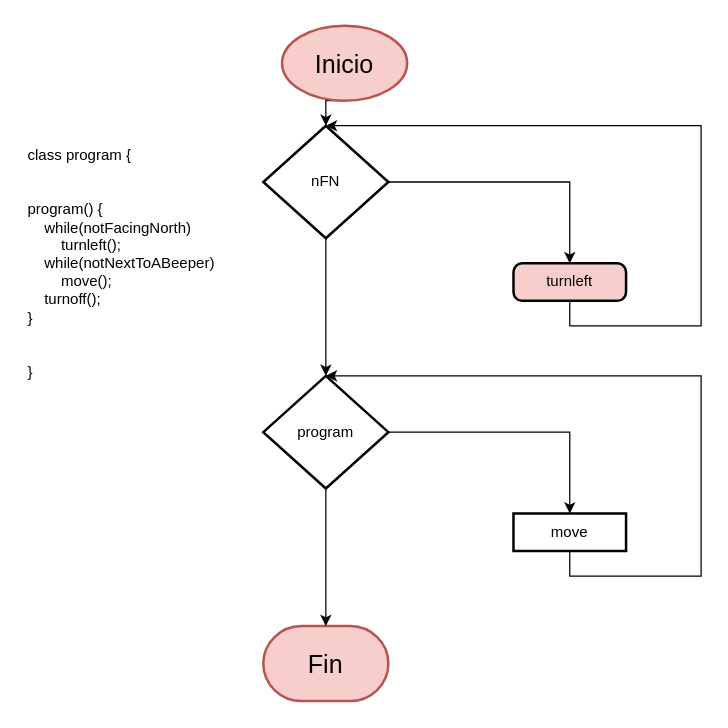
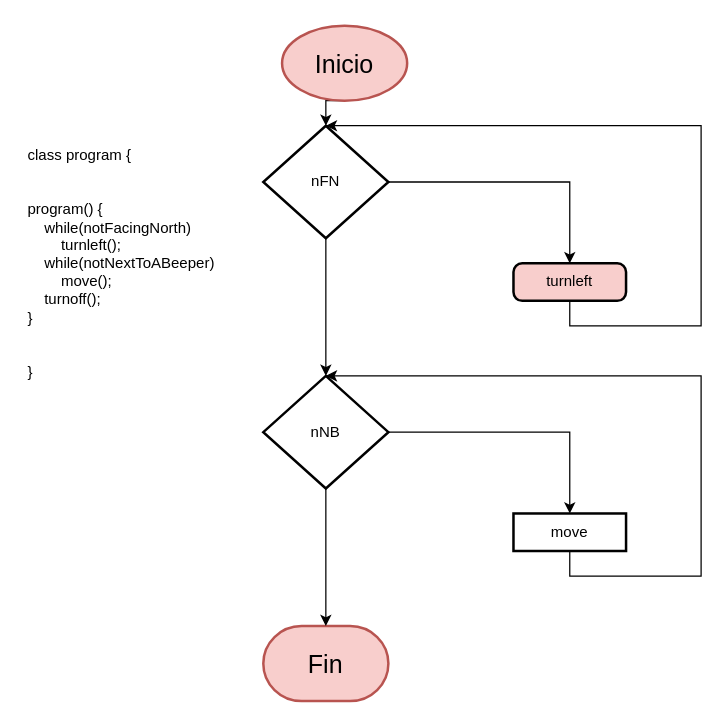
(326, 432) -> (326, 432)
